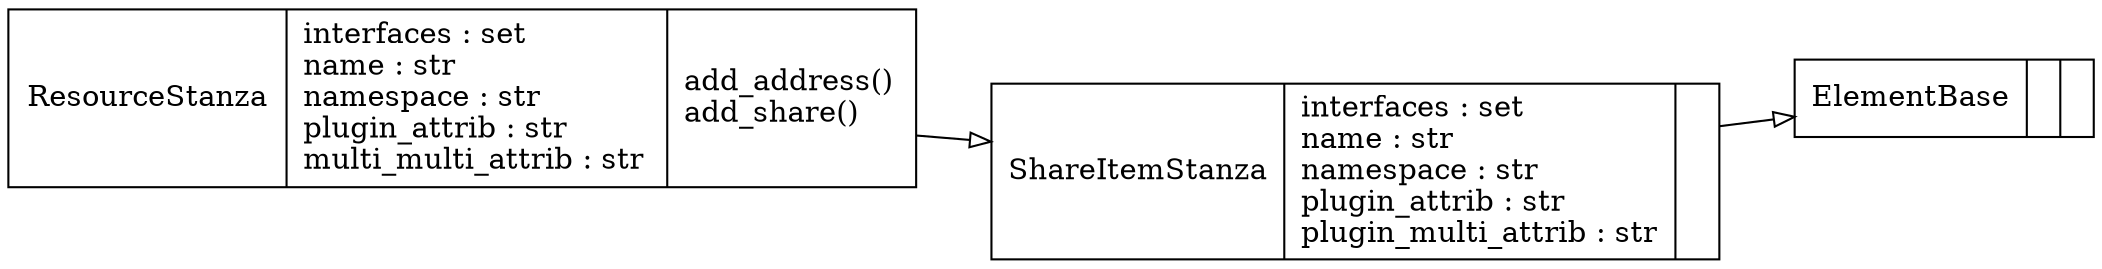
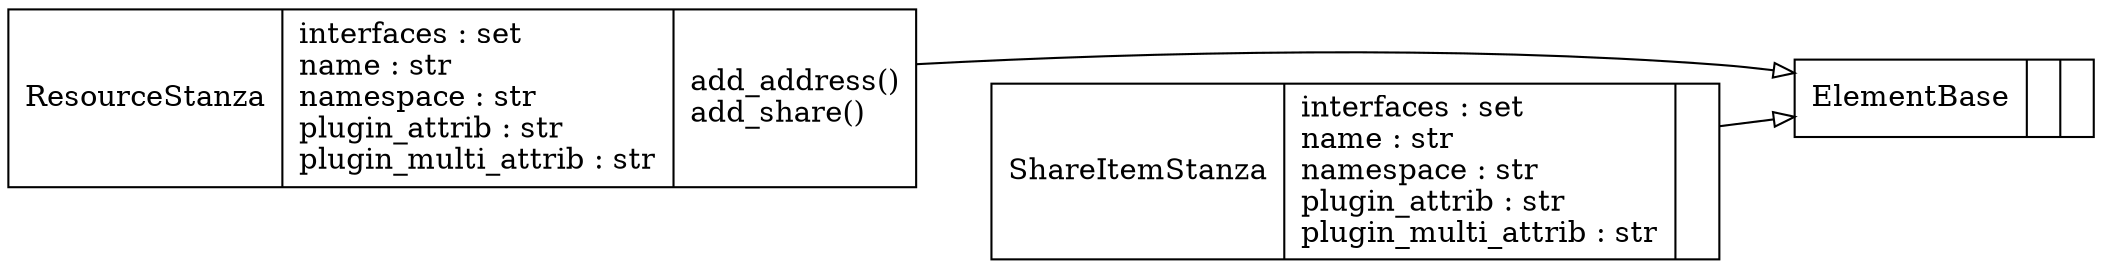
(943, 138) -> (1345, 52)
(474, 160) -> (478, 160)
